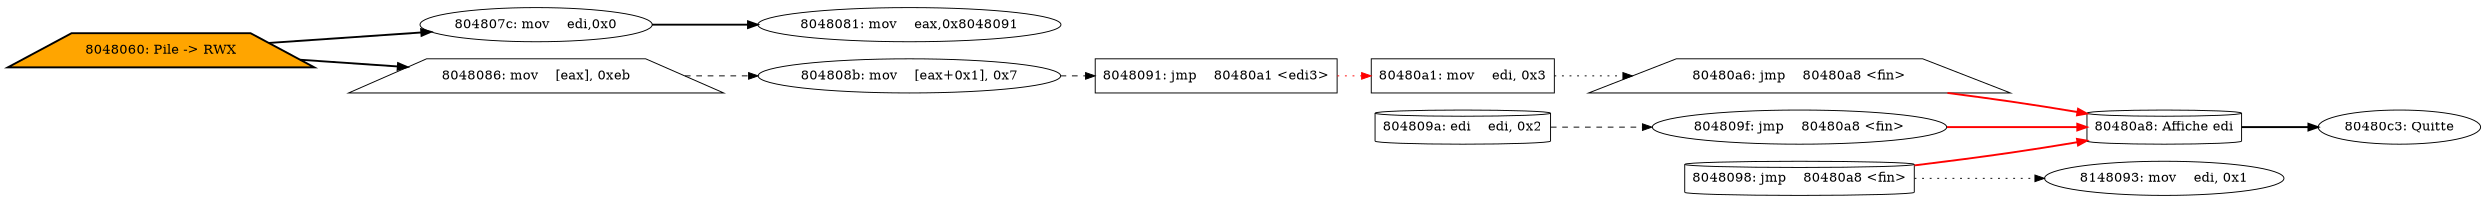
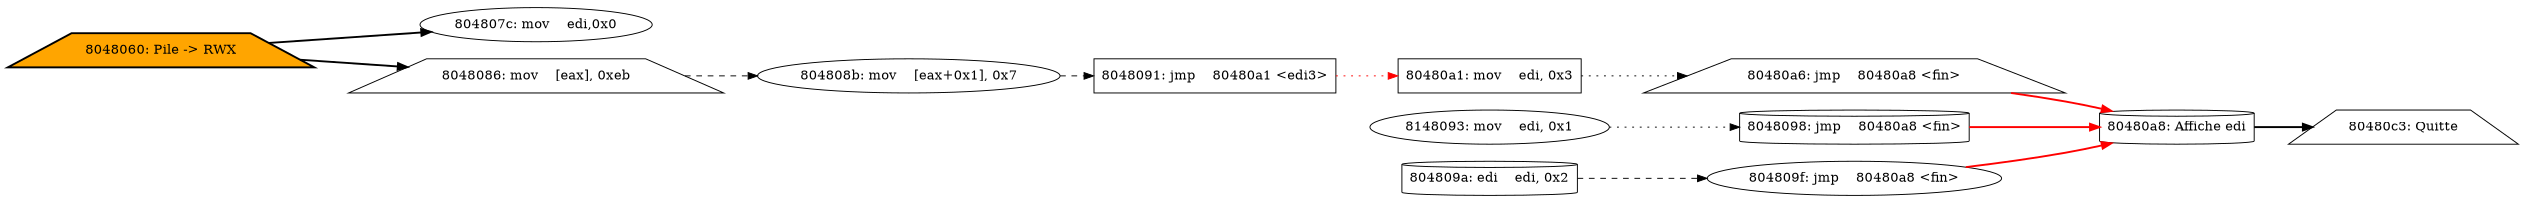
(909, 25) -> none
(2399, 127) -> (2403, 127)
(1975, 178) -> (1670, 127)
